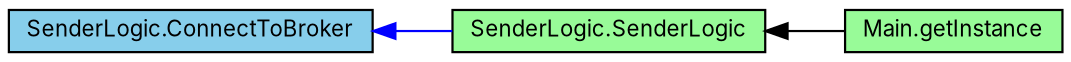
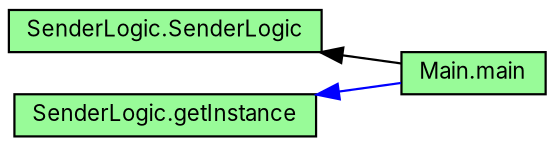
(191, 31) -> none
(954, 31) -> (474, 73)
none -> (165, 115)
